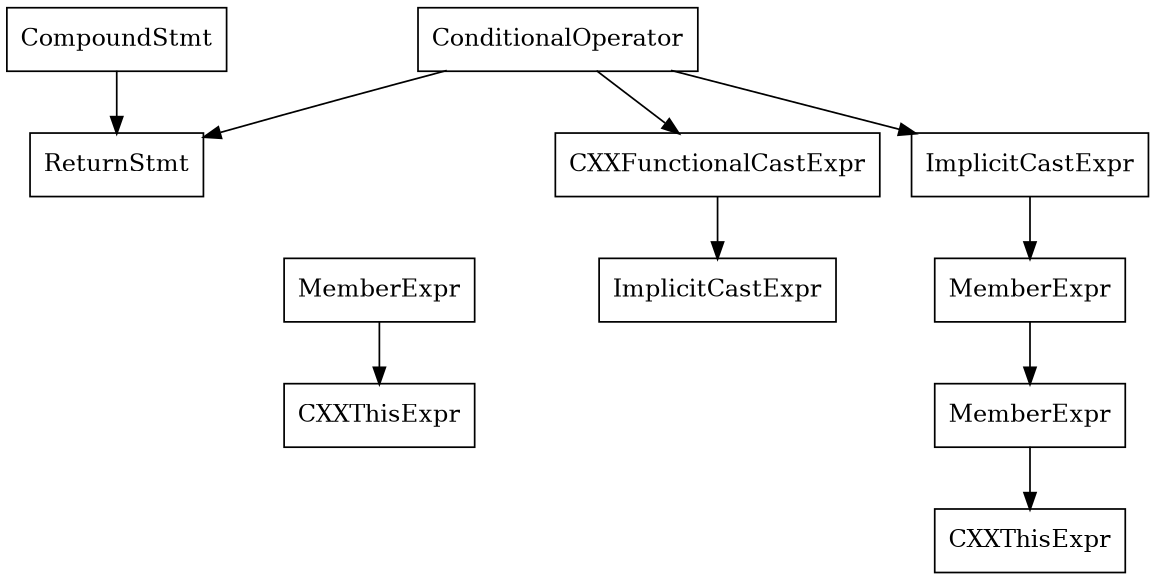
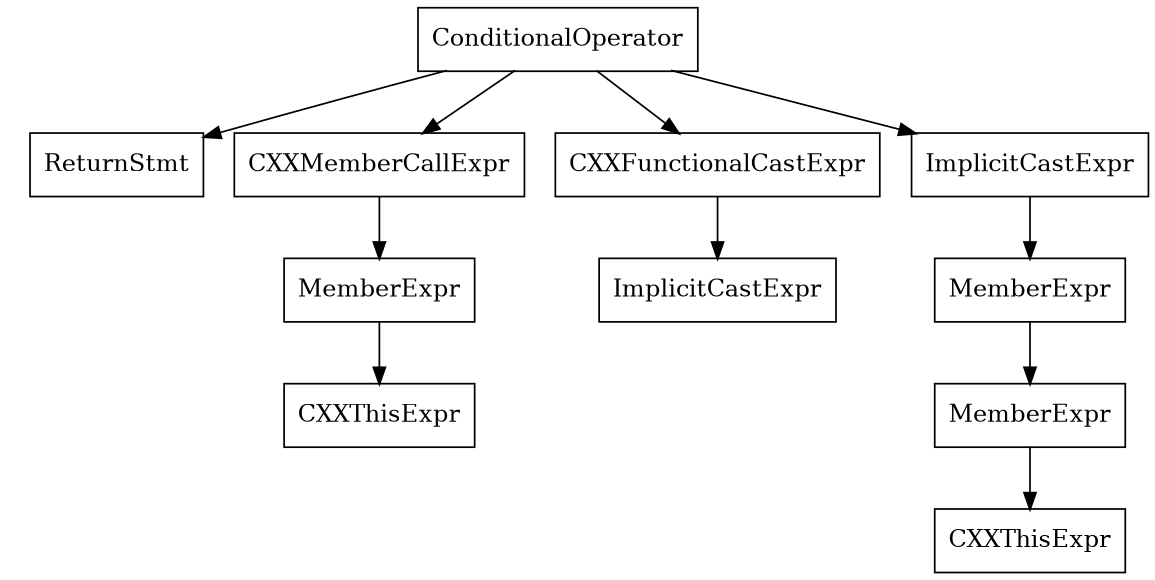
(117, 39) -> none
none -> (379, 165)
